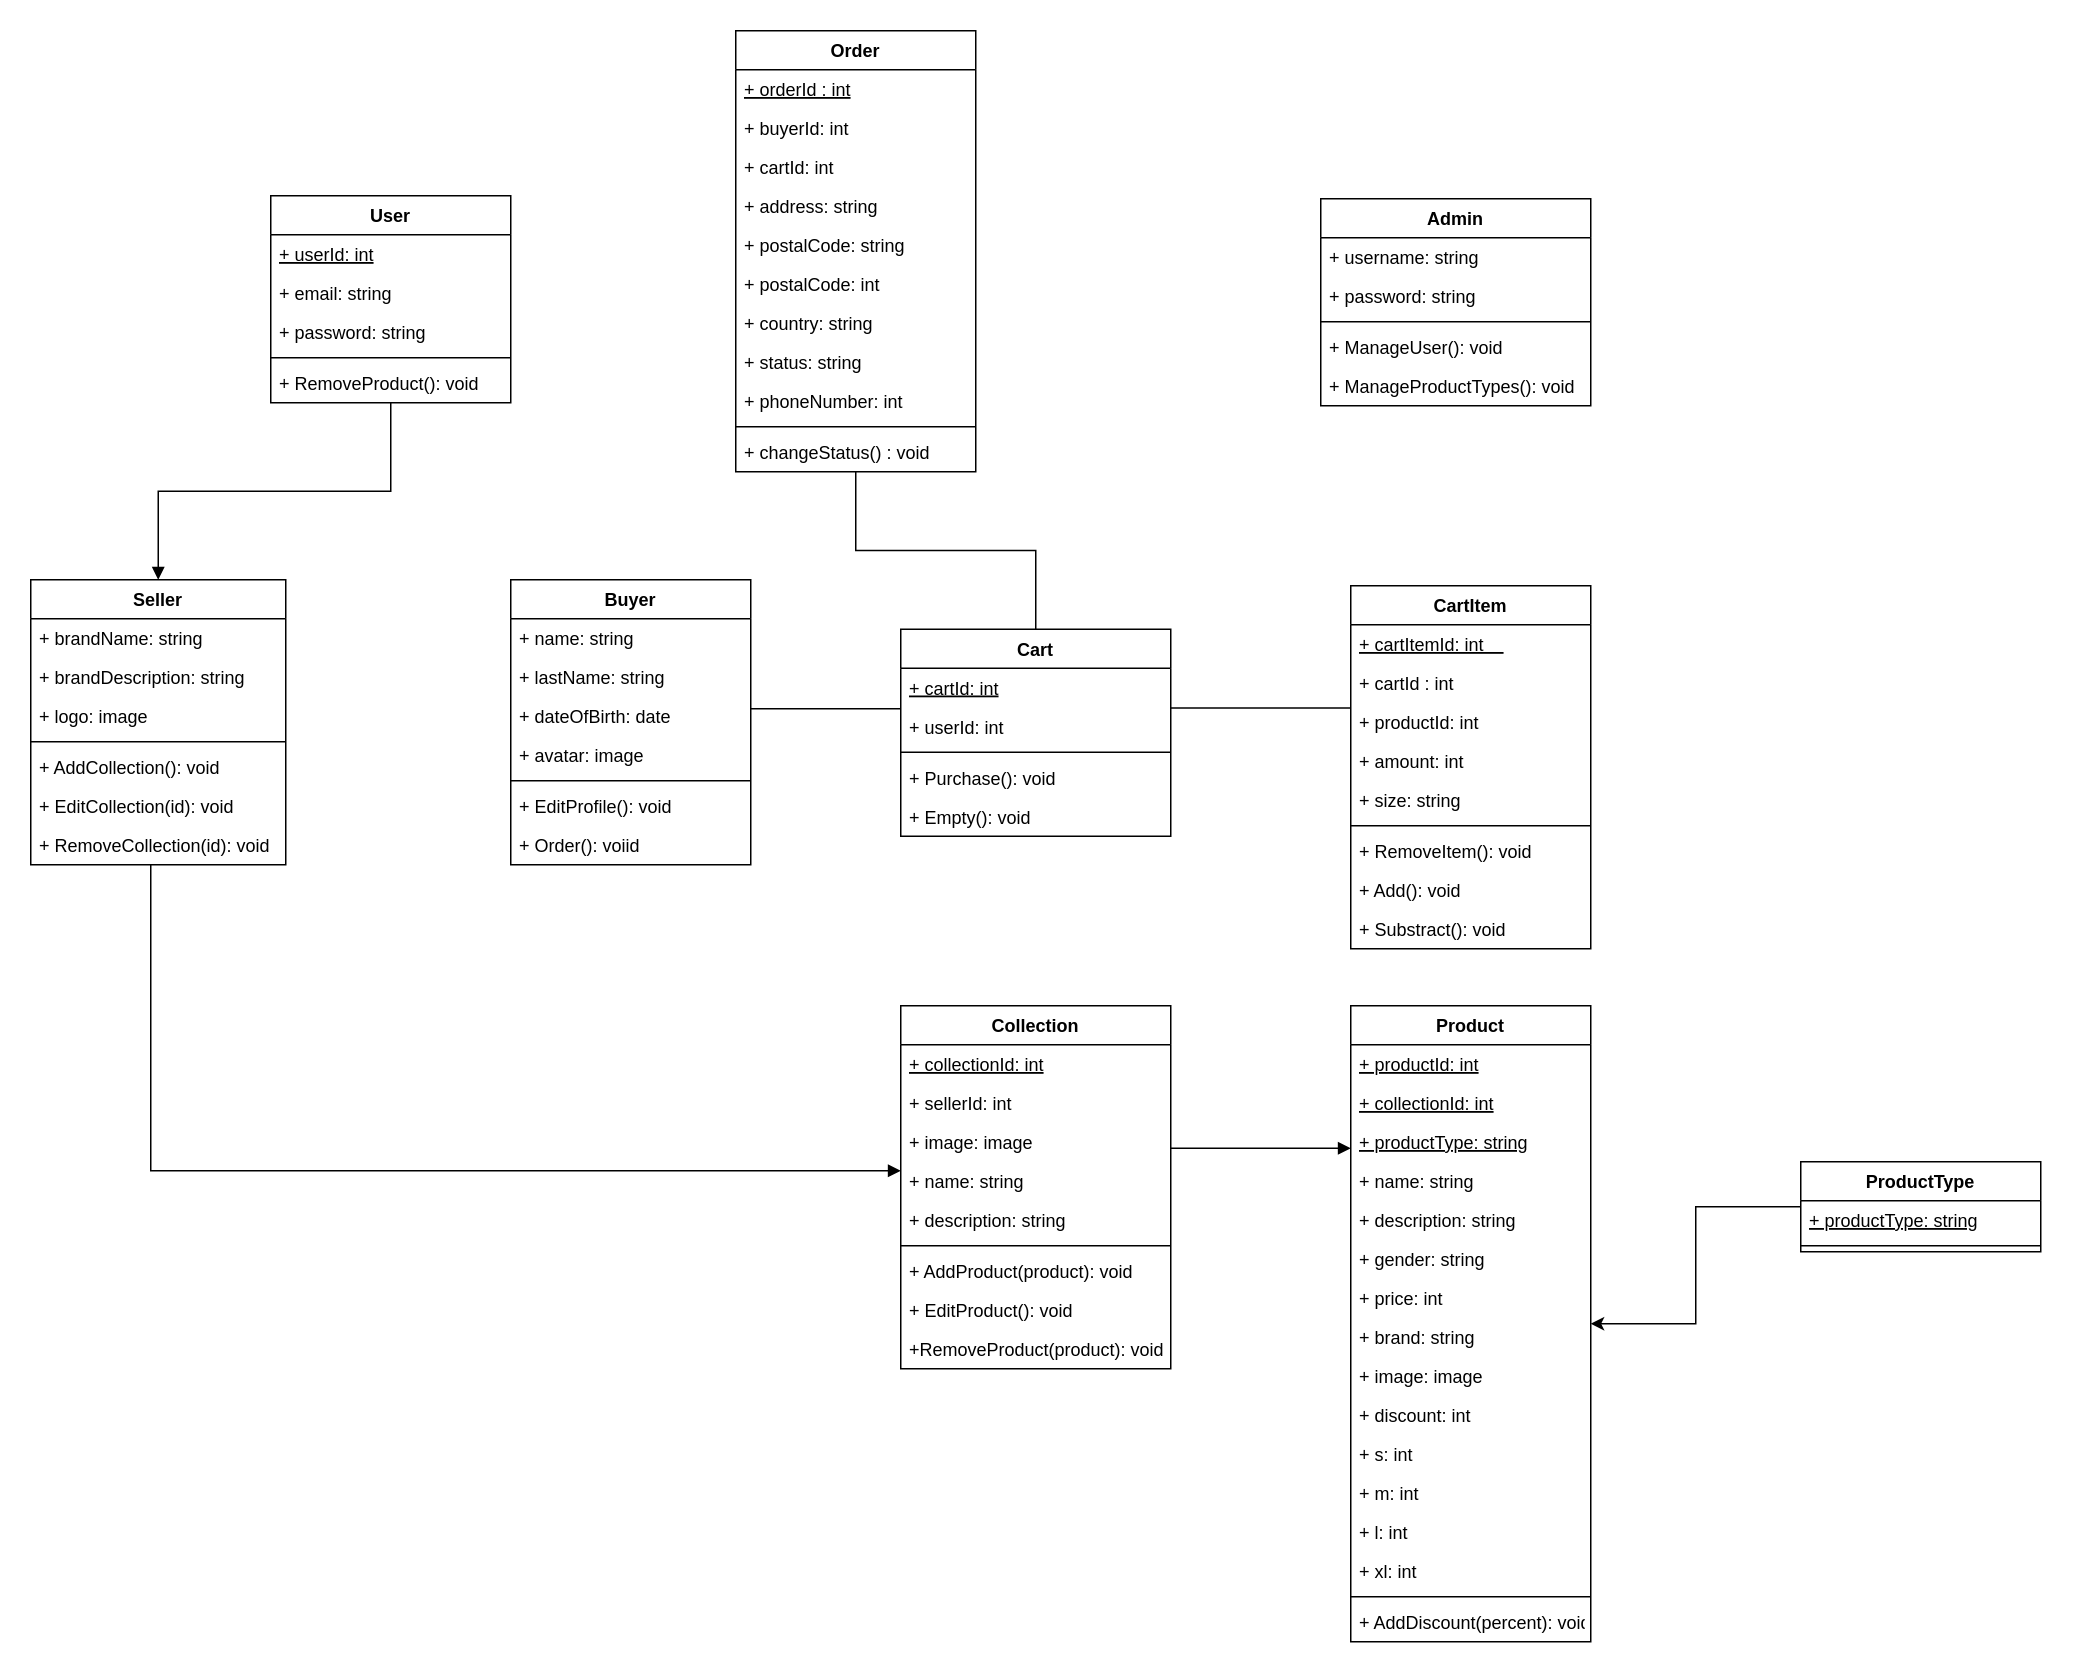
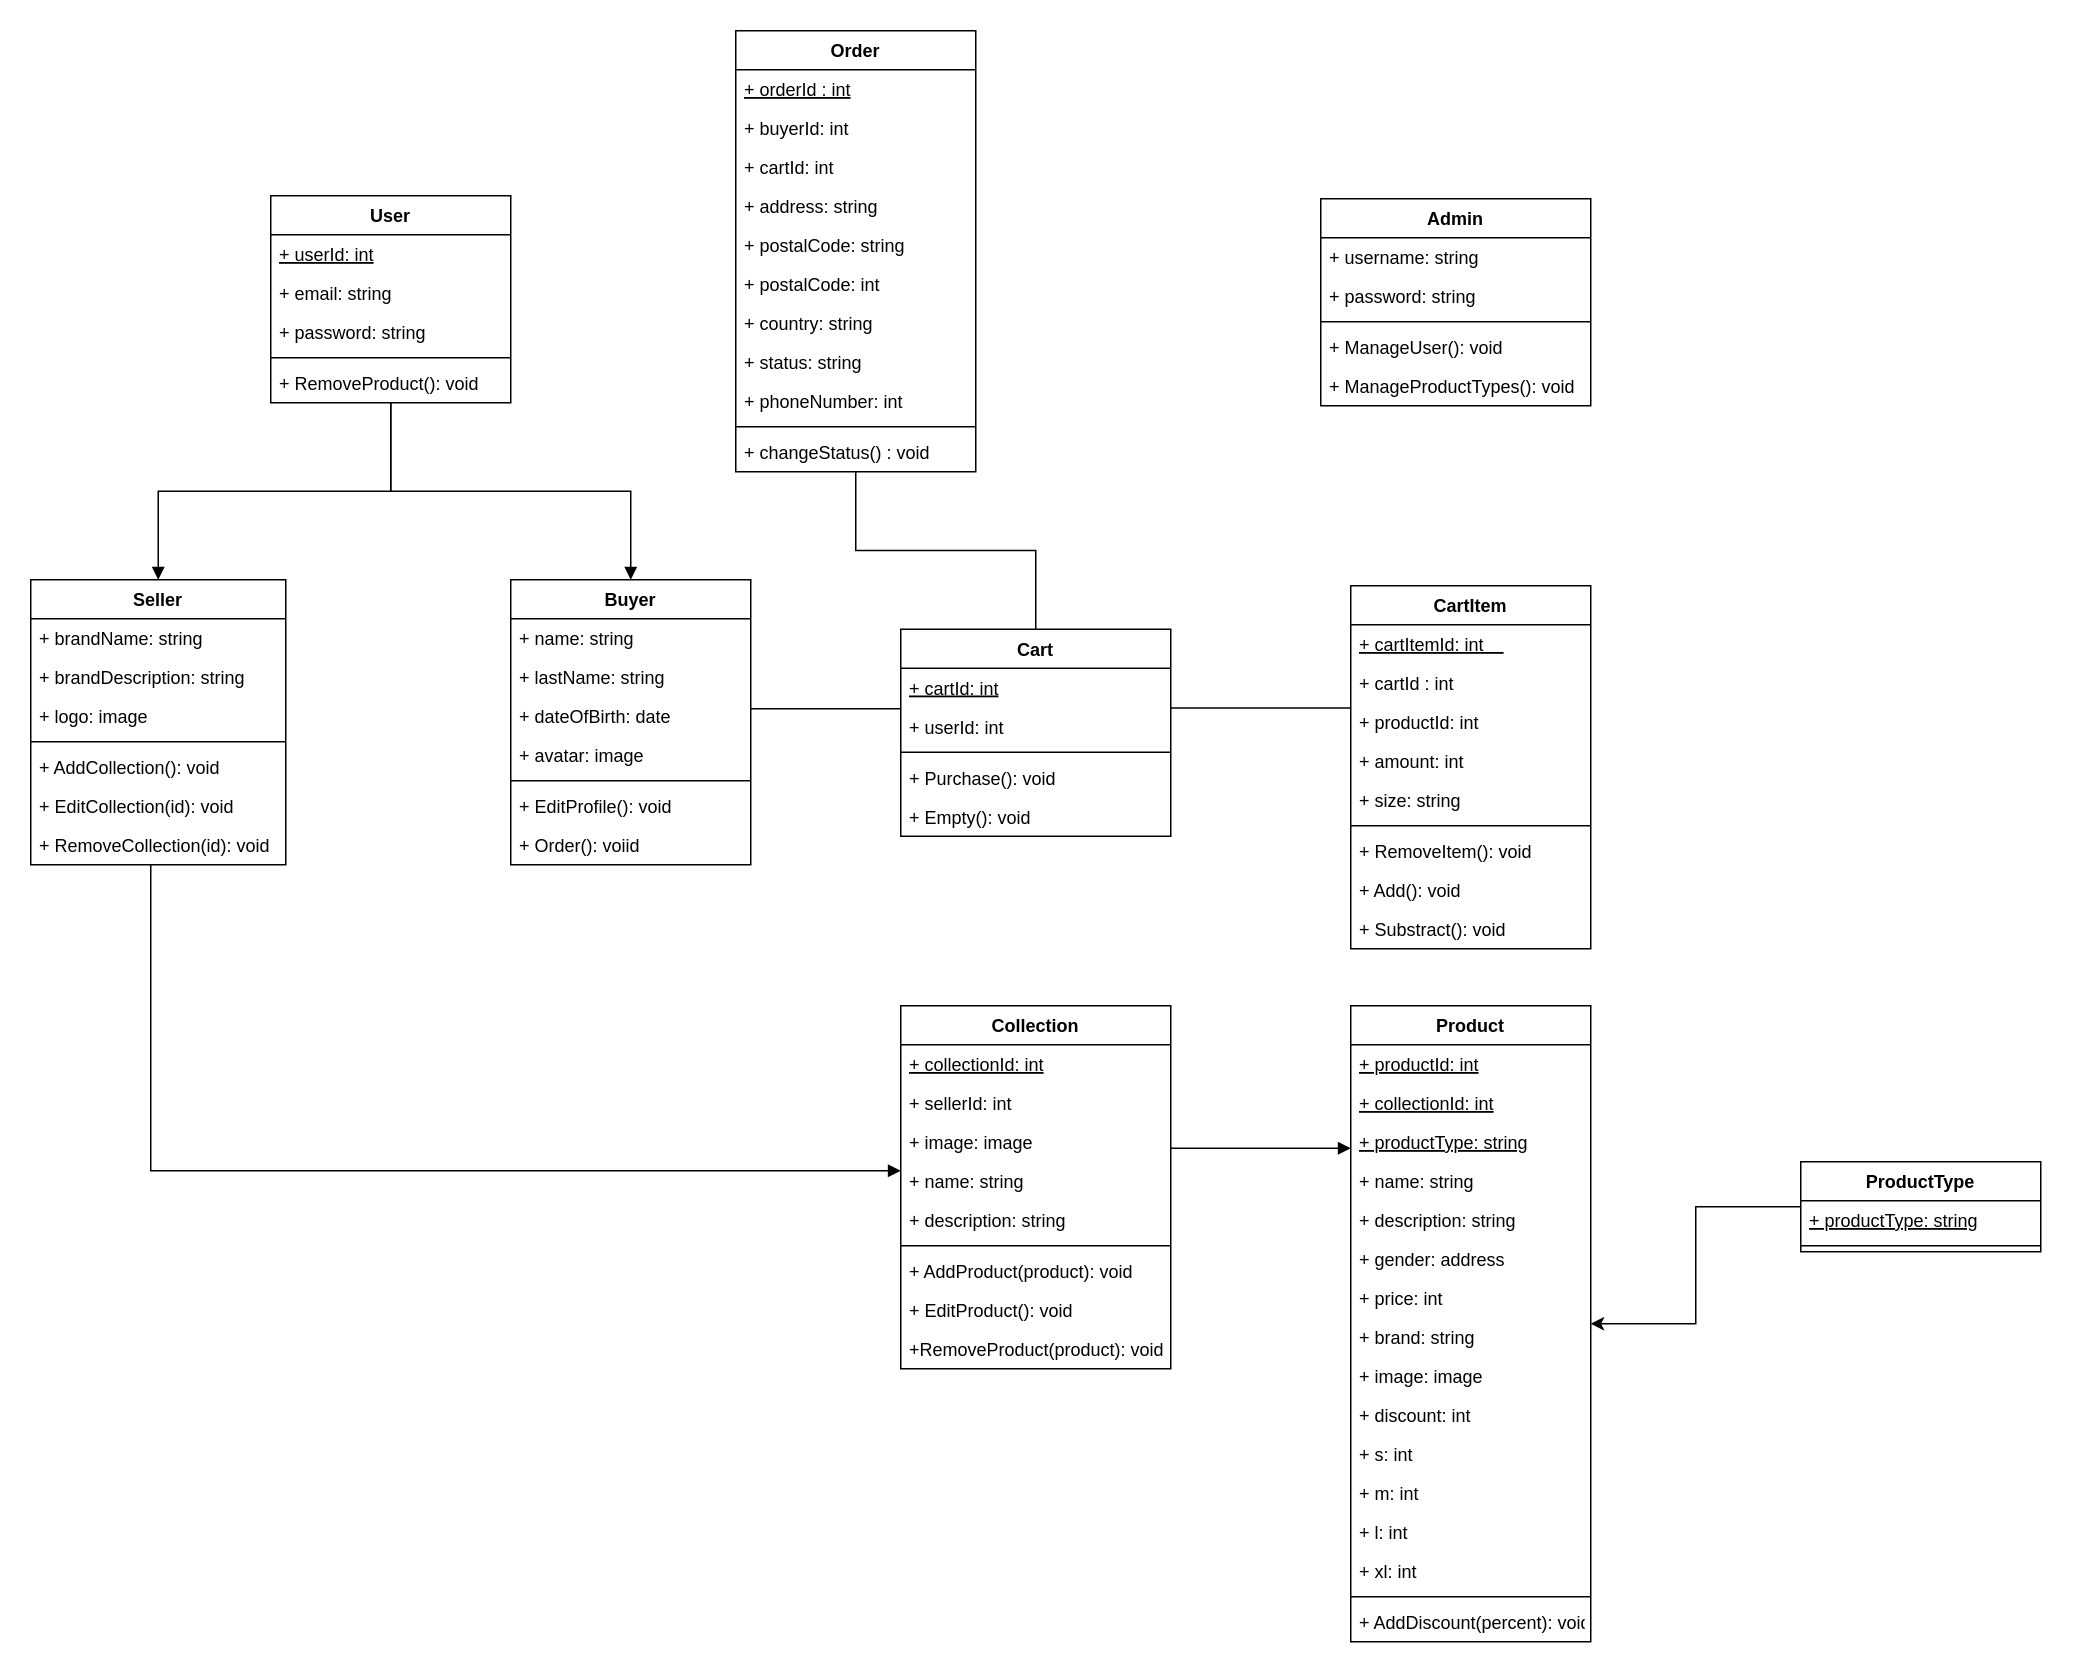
none -> (550, 491)
(1430, 1260) -> (1438, 1260)
